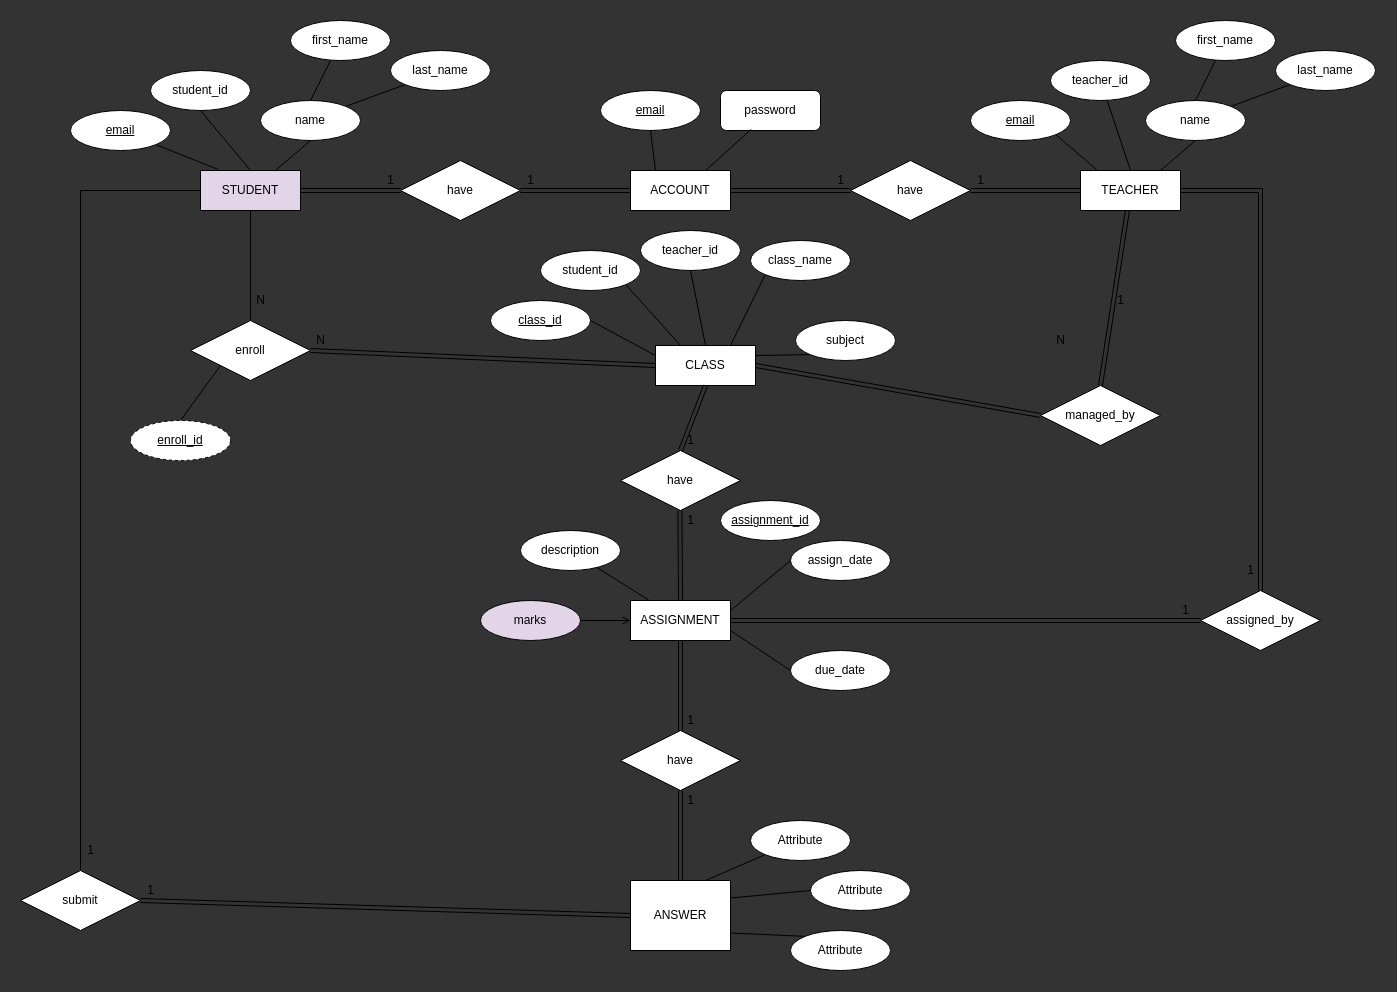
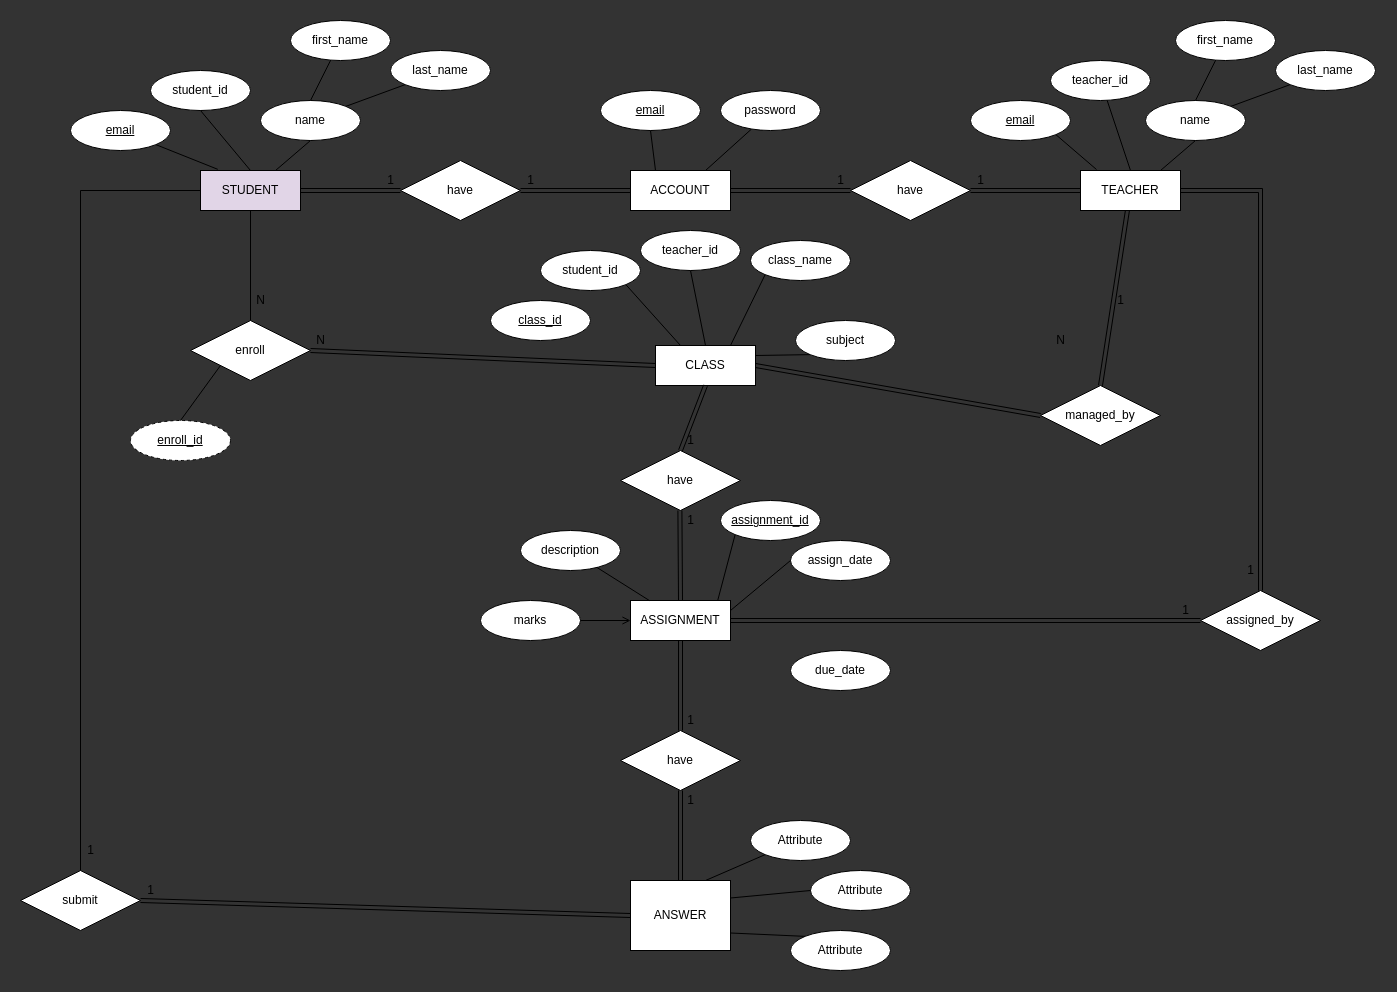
(771, 111) -> (771, 111)
(623, 338) -> none
none -> (726, 568)
(531, 621) -> (531, 621)
(761, 651) -> none
